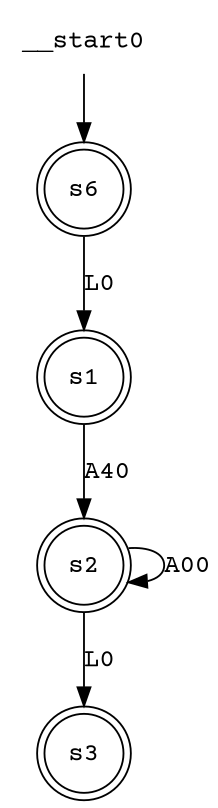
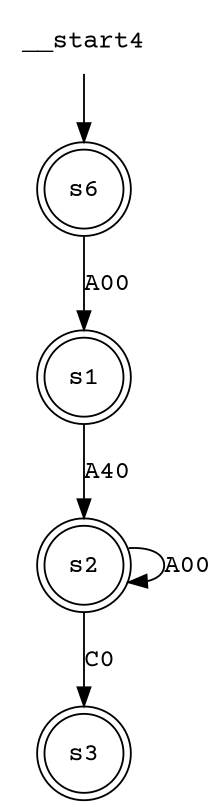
(84, 41) -> (84, 41)
(100, 283) -> (107, 283)
(100, 659) -> (100, 659)
